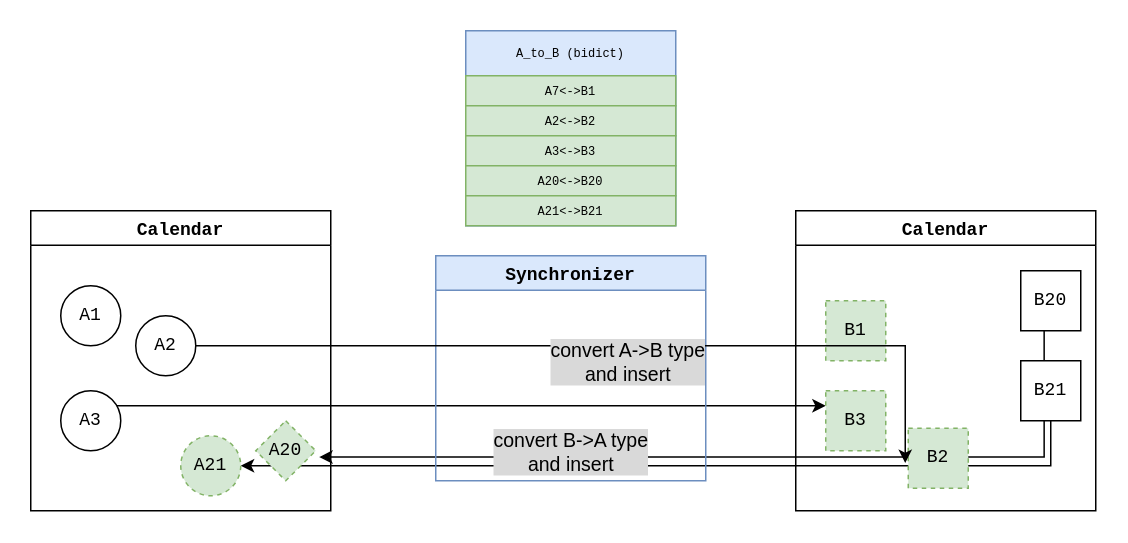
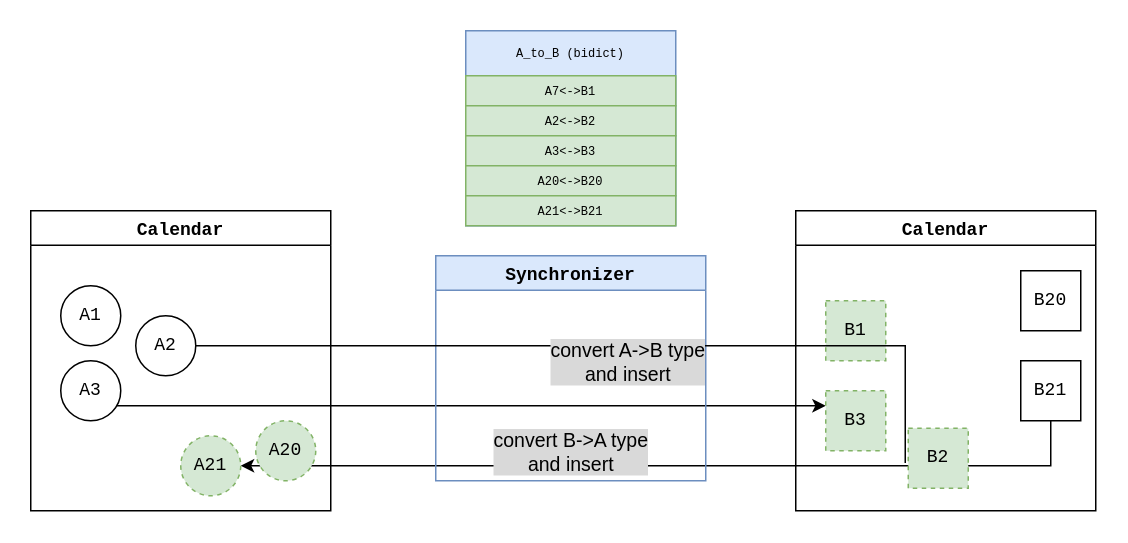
(91, 421) -> (91, 391)
(286, 451) -> (286, 451)
(905, 452) -> (905, 454)
(778, 457) -> none
